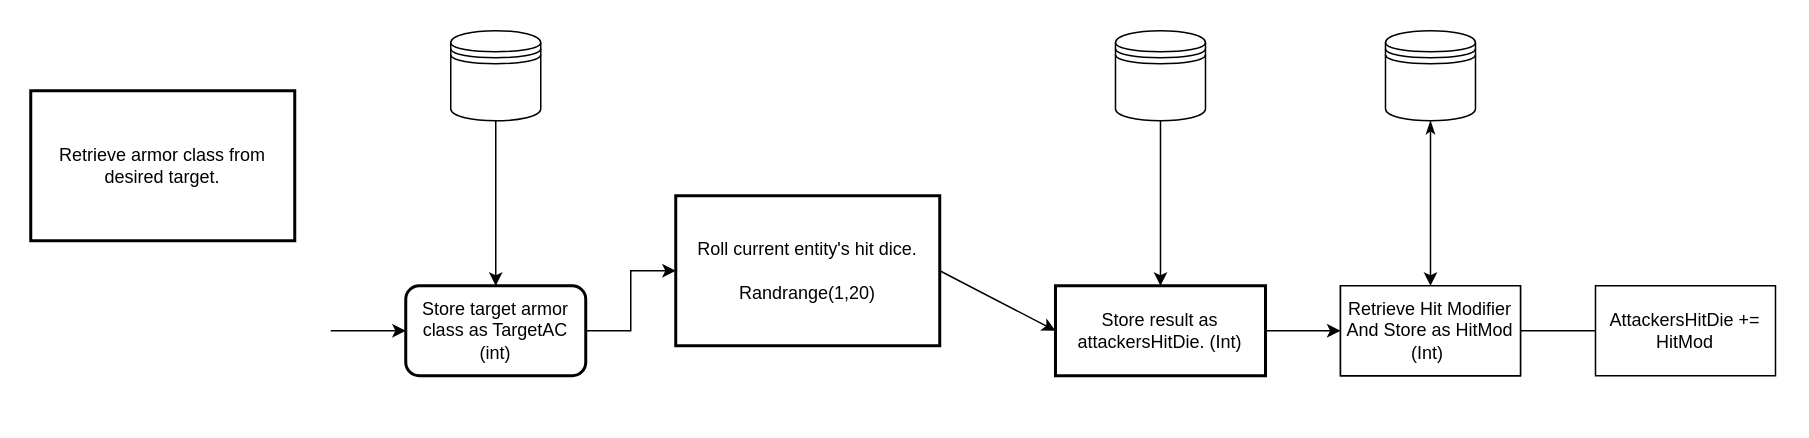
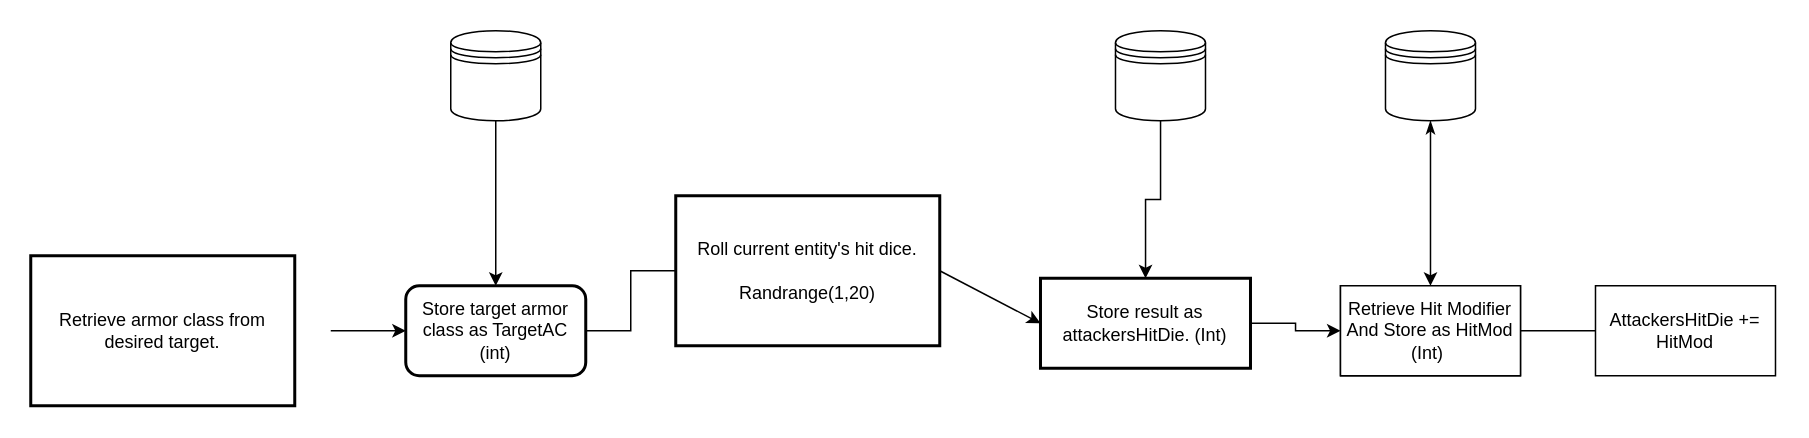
(163, 166) -> (163, 331)
(664, 271) -> (668, 271)
(1160, 331) -> (1145, 323)
